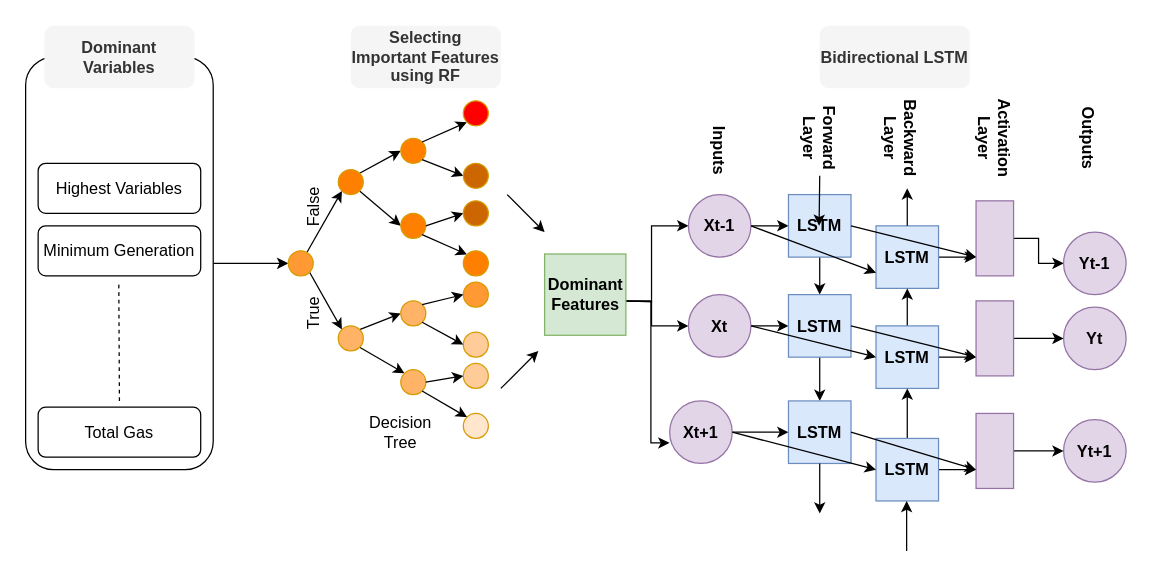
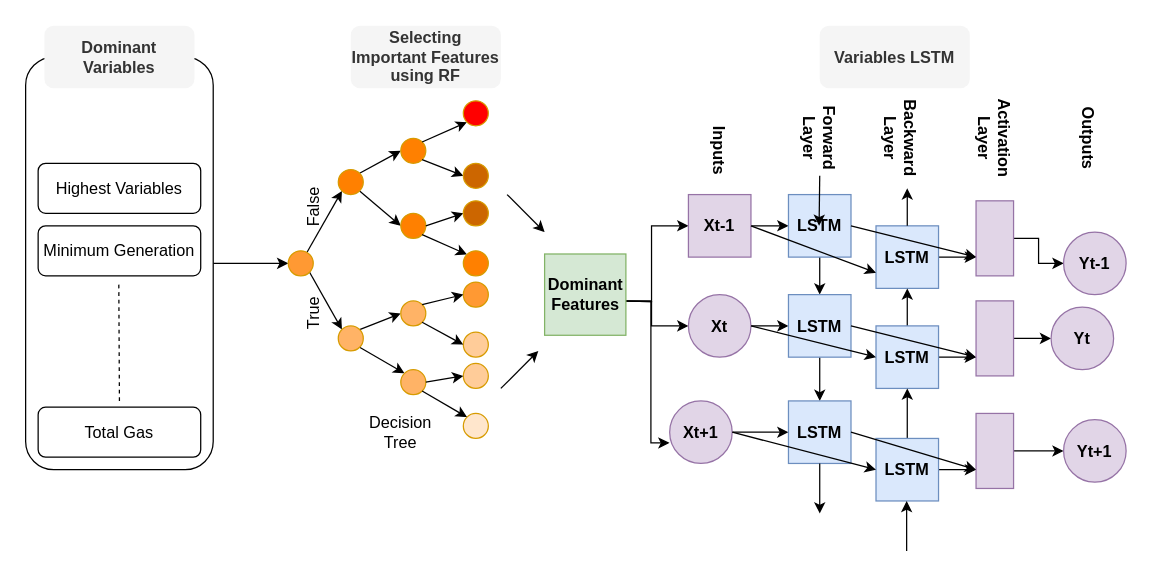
(894, 57) -> (894, 57)
(719, 226) -> (719, 226)
(1094, 338) -> (1082, 338)
